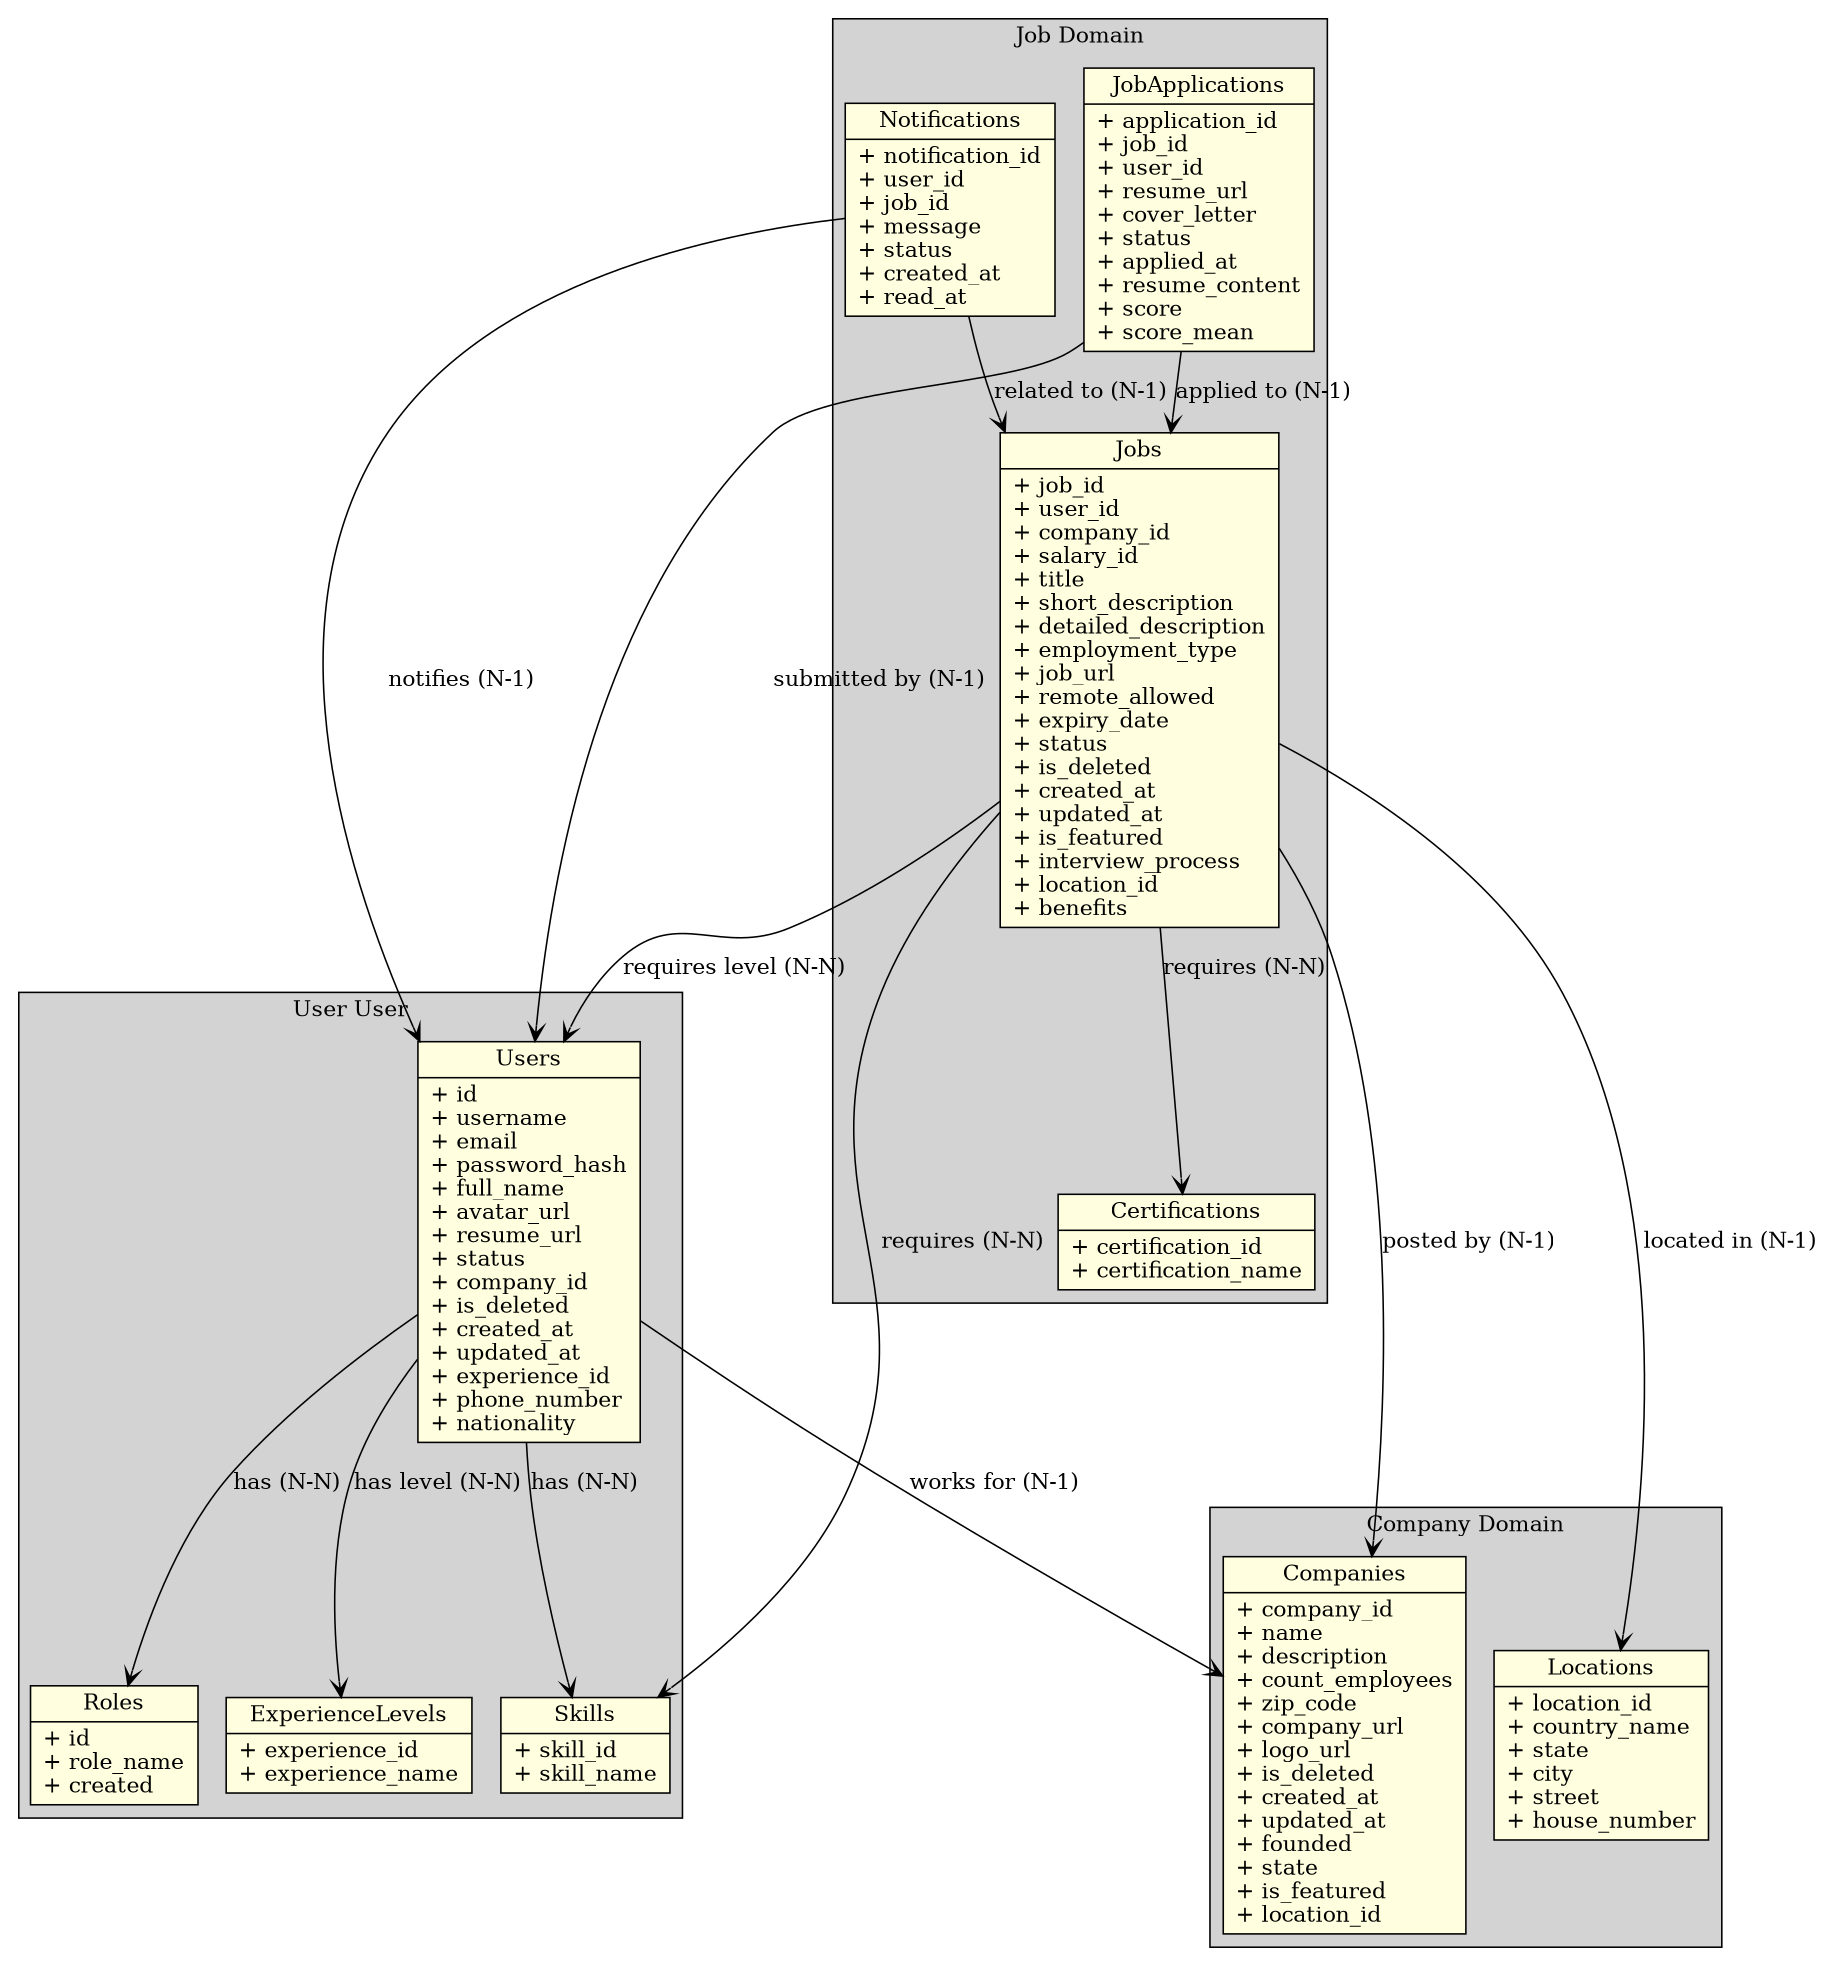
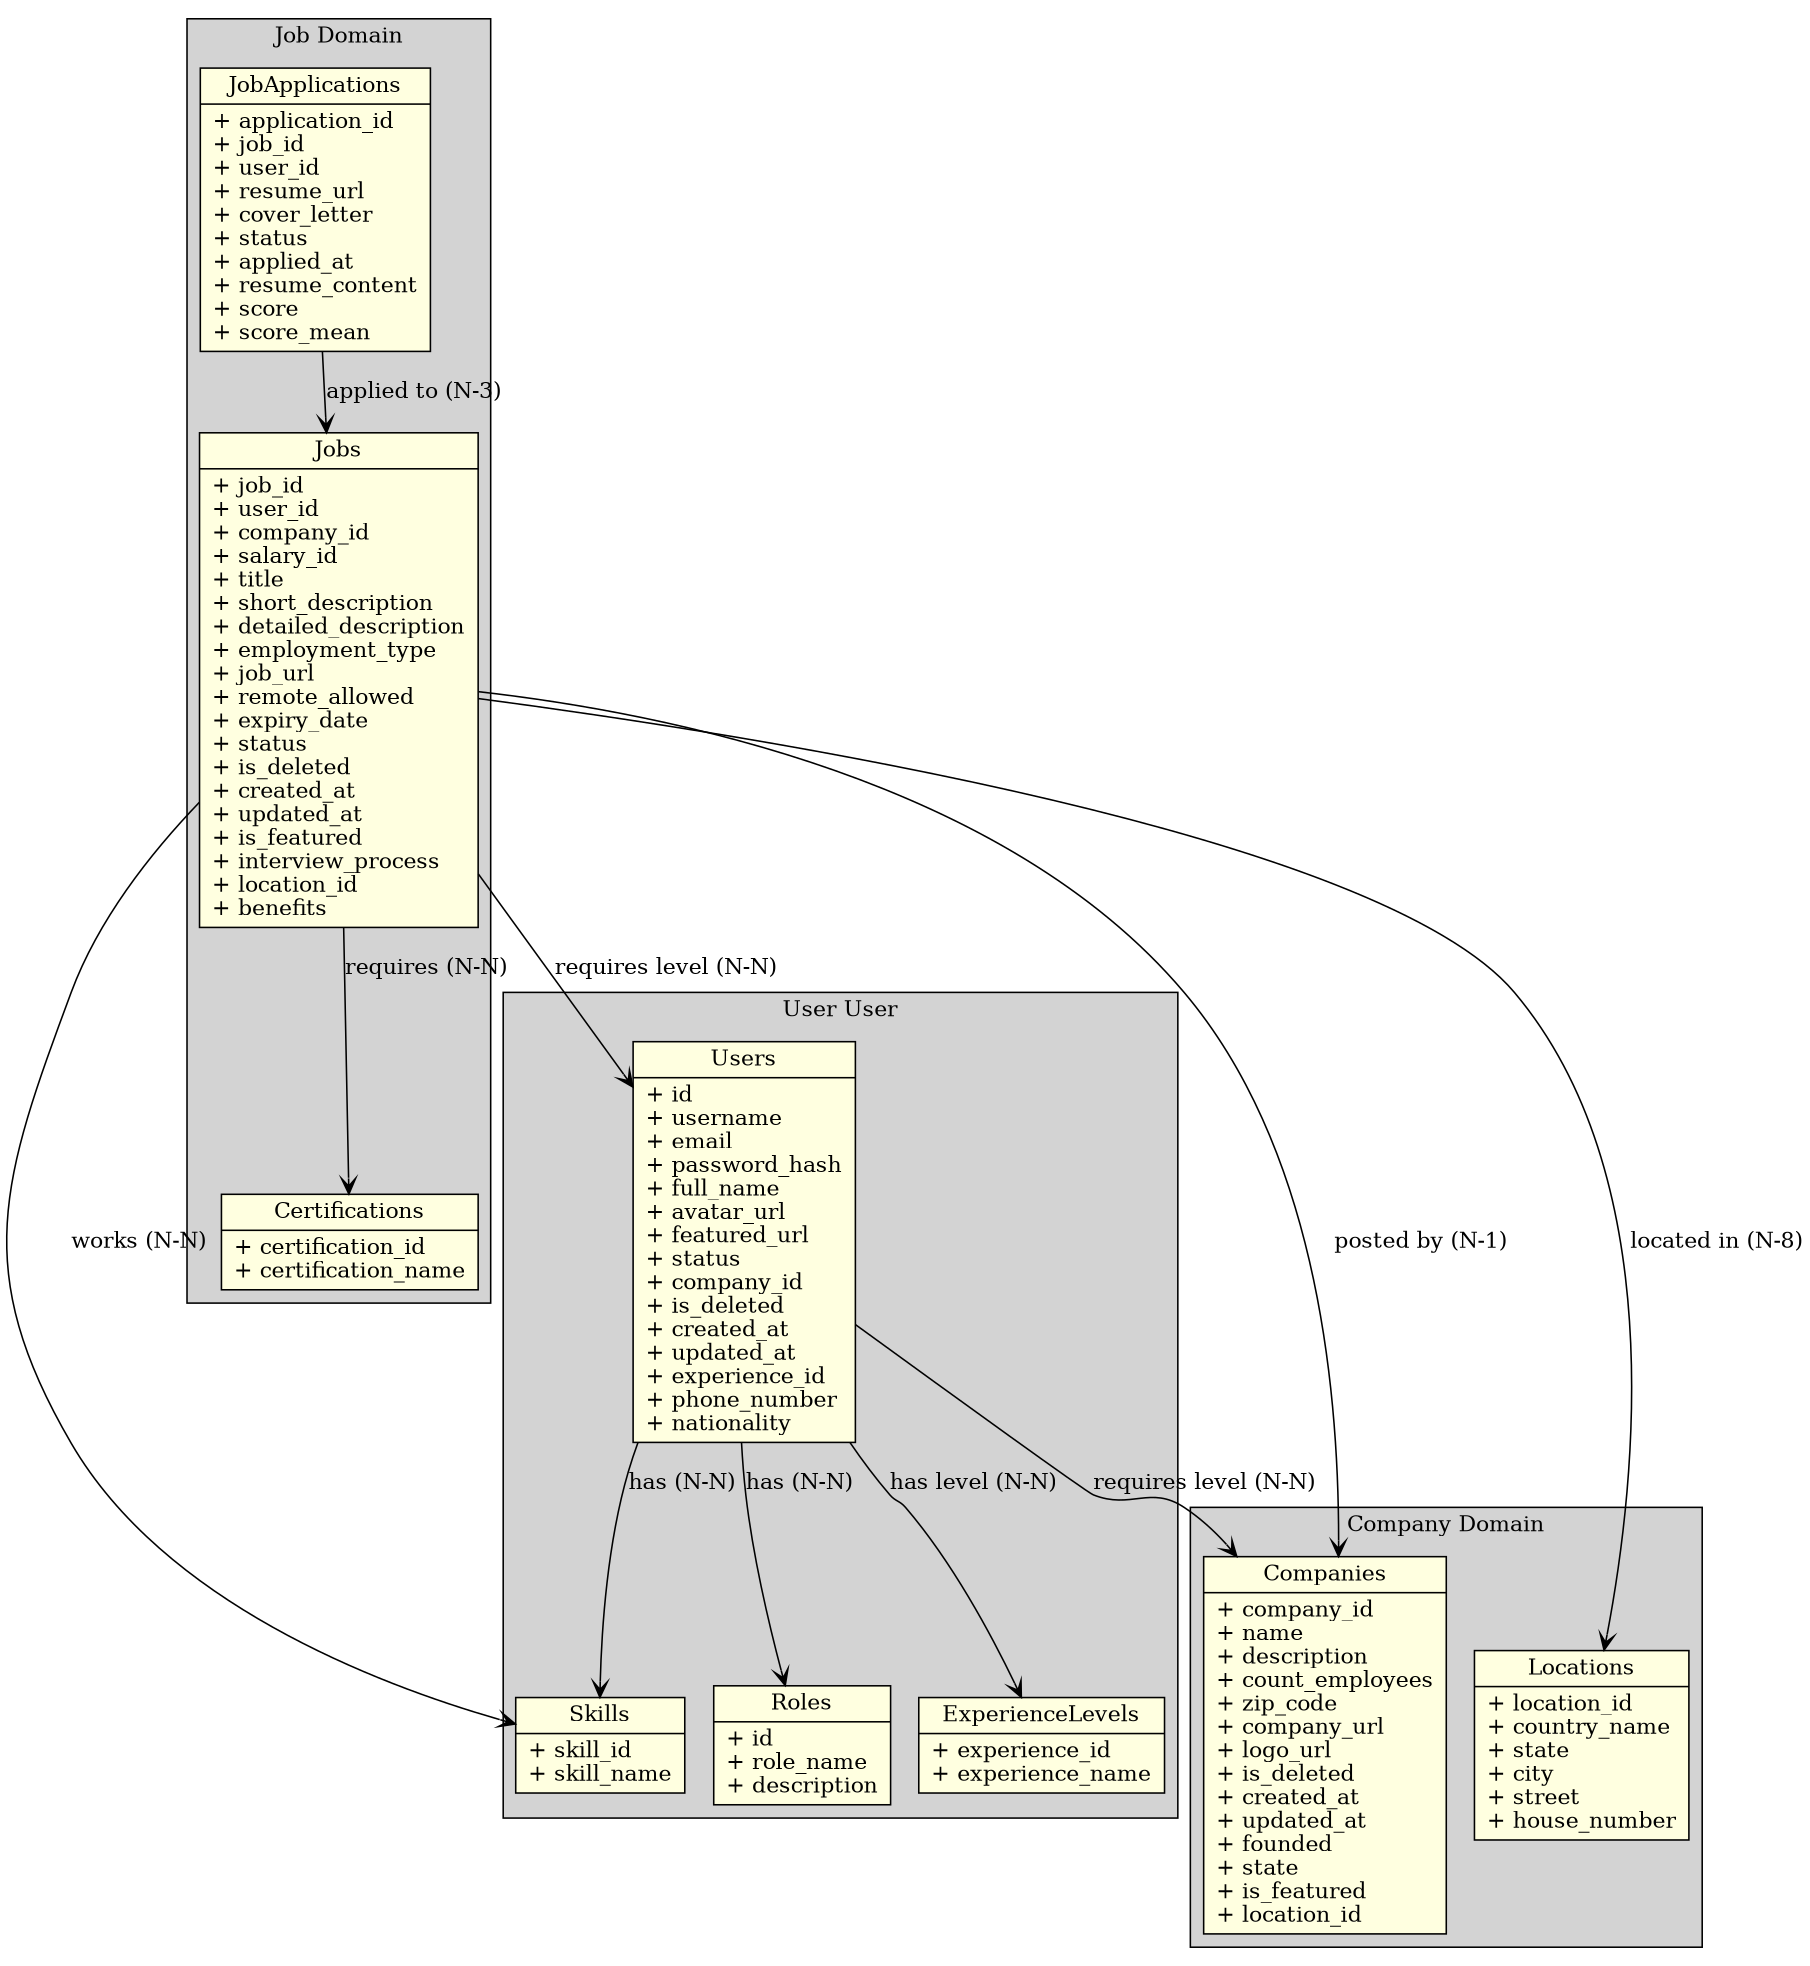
(950, 210) -> none
(1263, 392) -> (414, 392)
(673, 560) -> none
(506, 1236) -> (728, 1236)
(963, 1242) -> (139, 1242)
(1730, 1242) -> (1717, 1242)
(995, 1483) -> (1204, 1483)
(99, 1786) -> (802, 1786)
